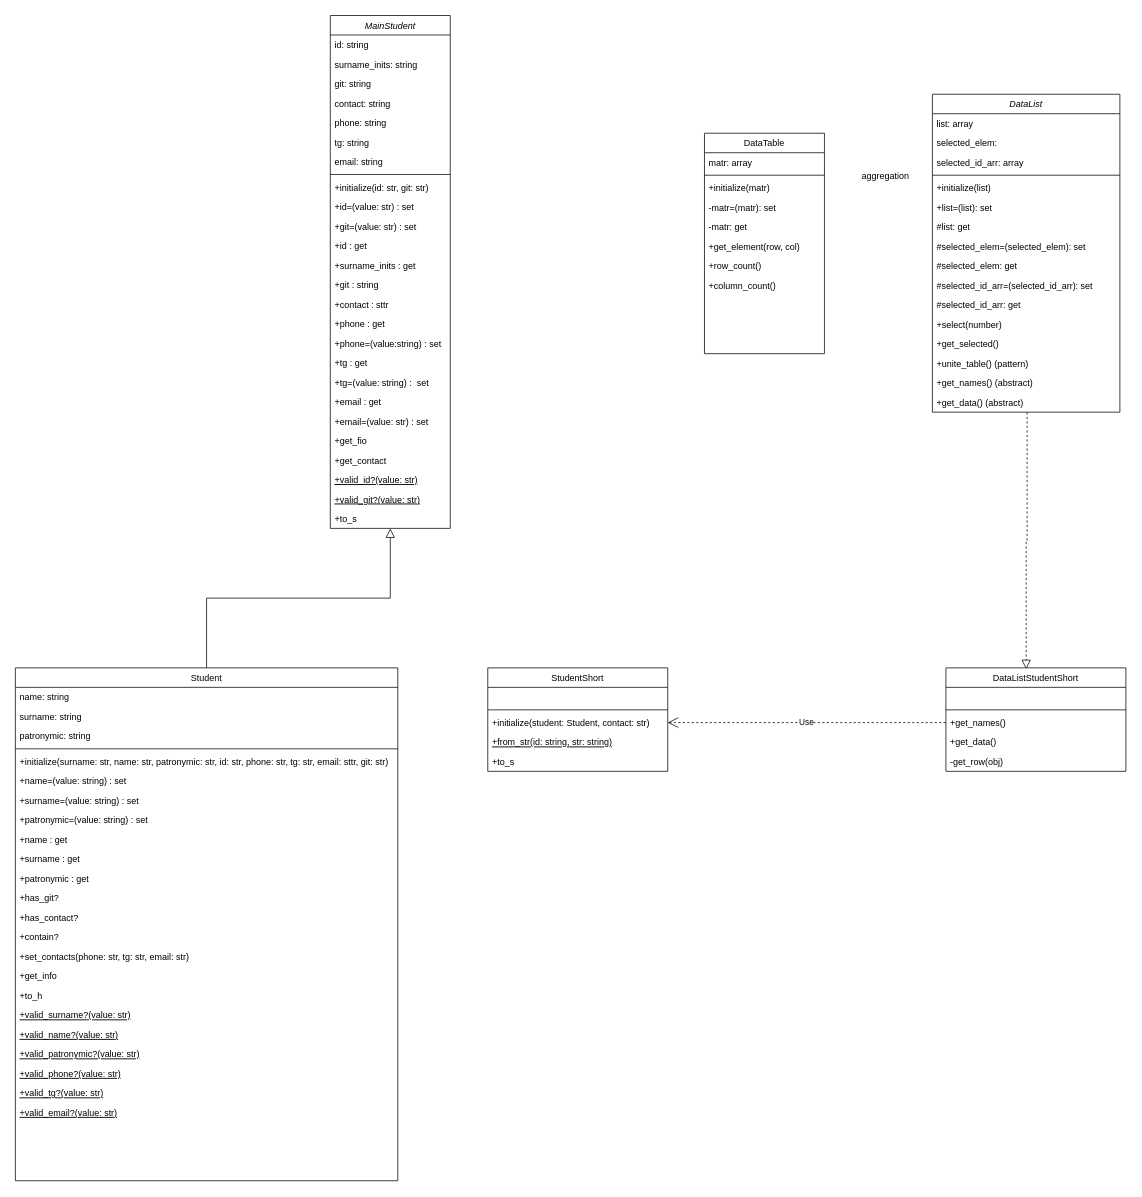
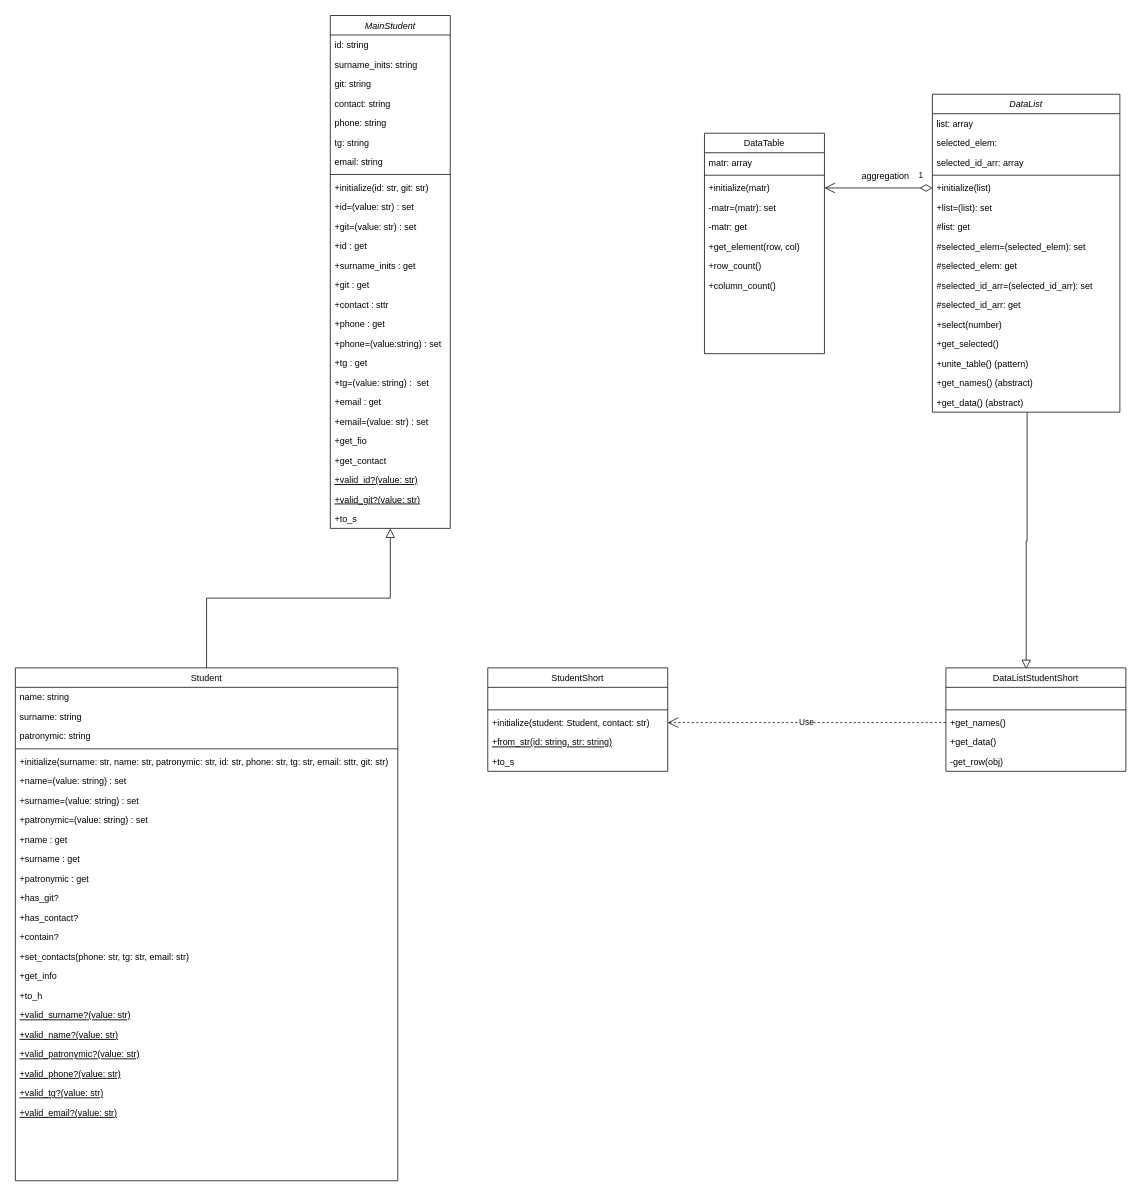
none -> (873, 188)
(361, 285) -> (355, 285)
(1027, 538) -> (1027, 538)
